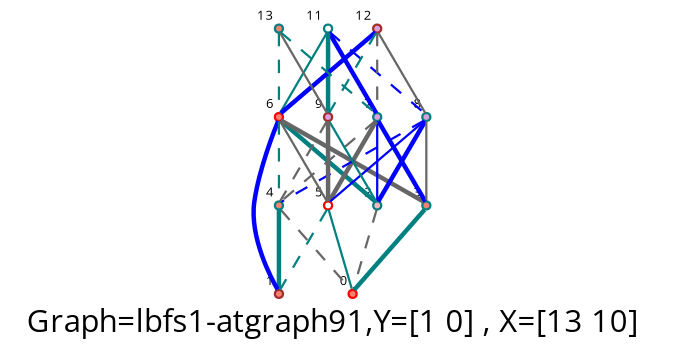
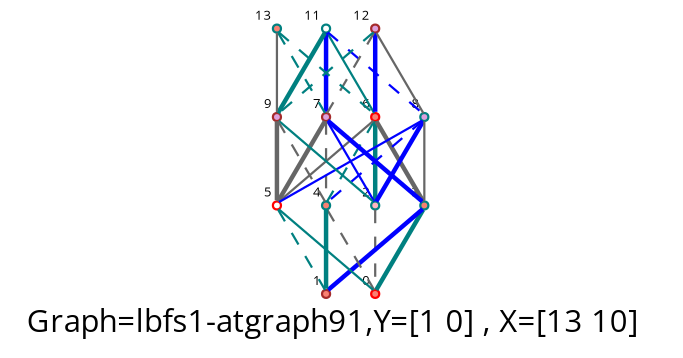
(377, 117) -> (326, 117)
(254, 206) -> (390, 237)
